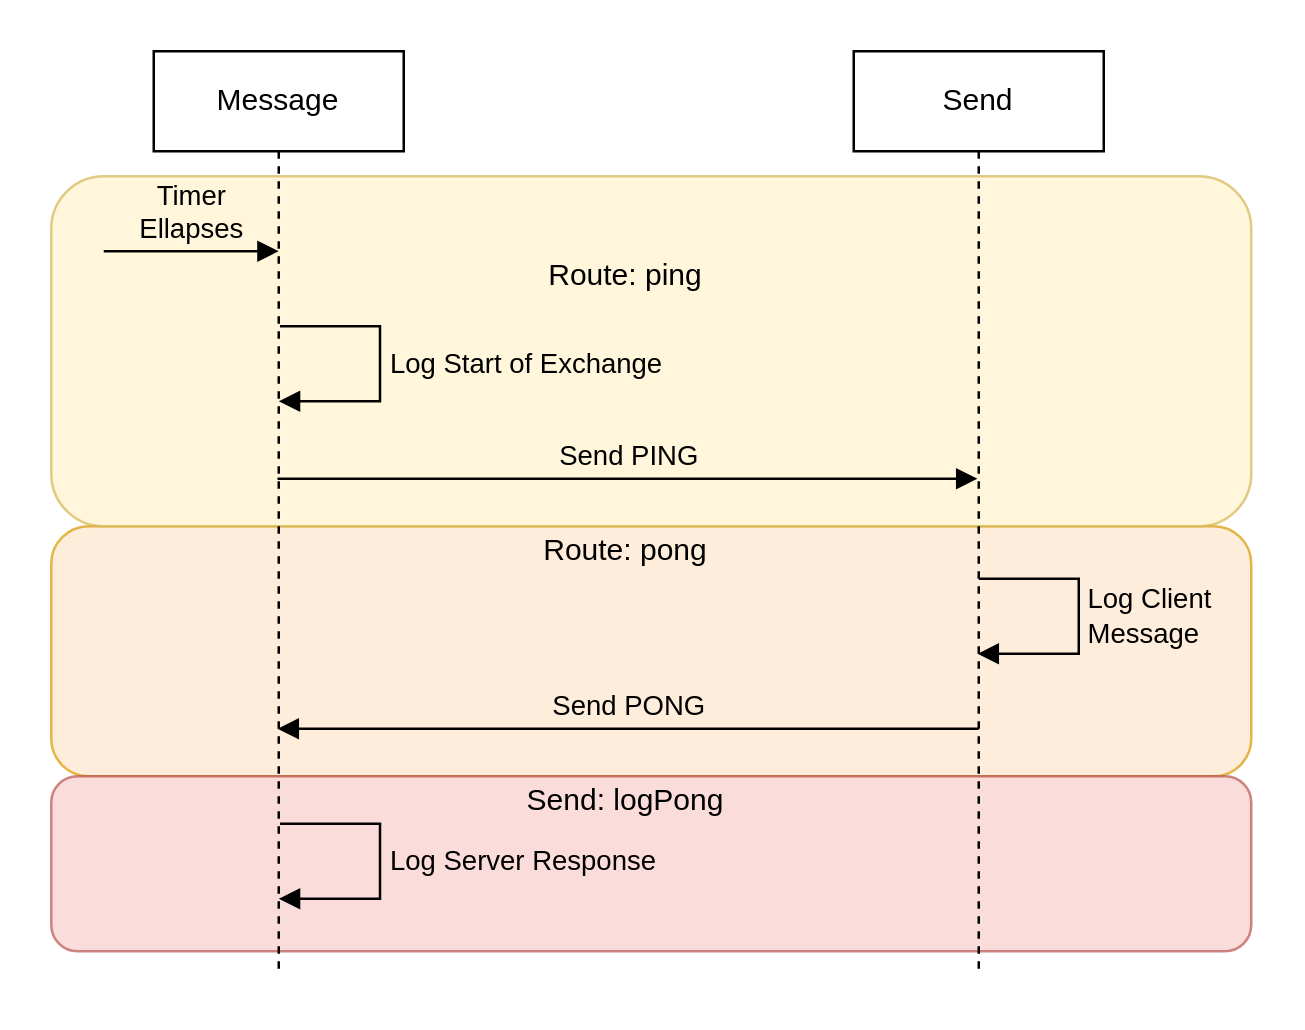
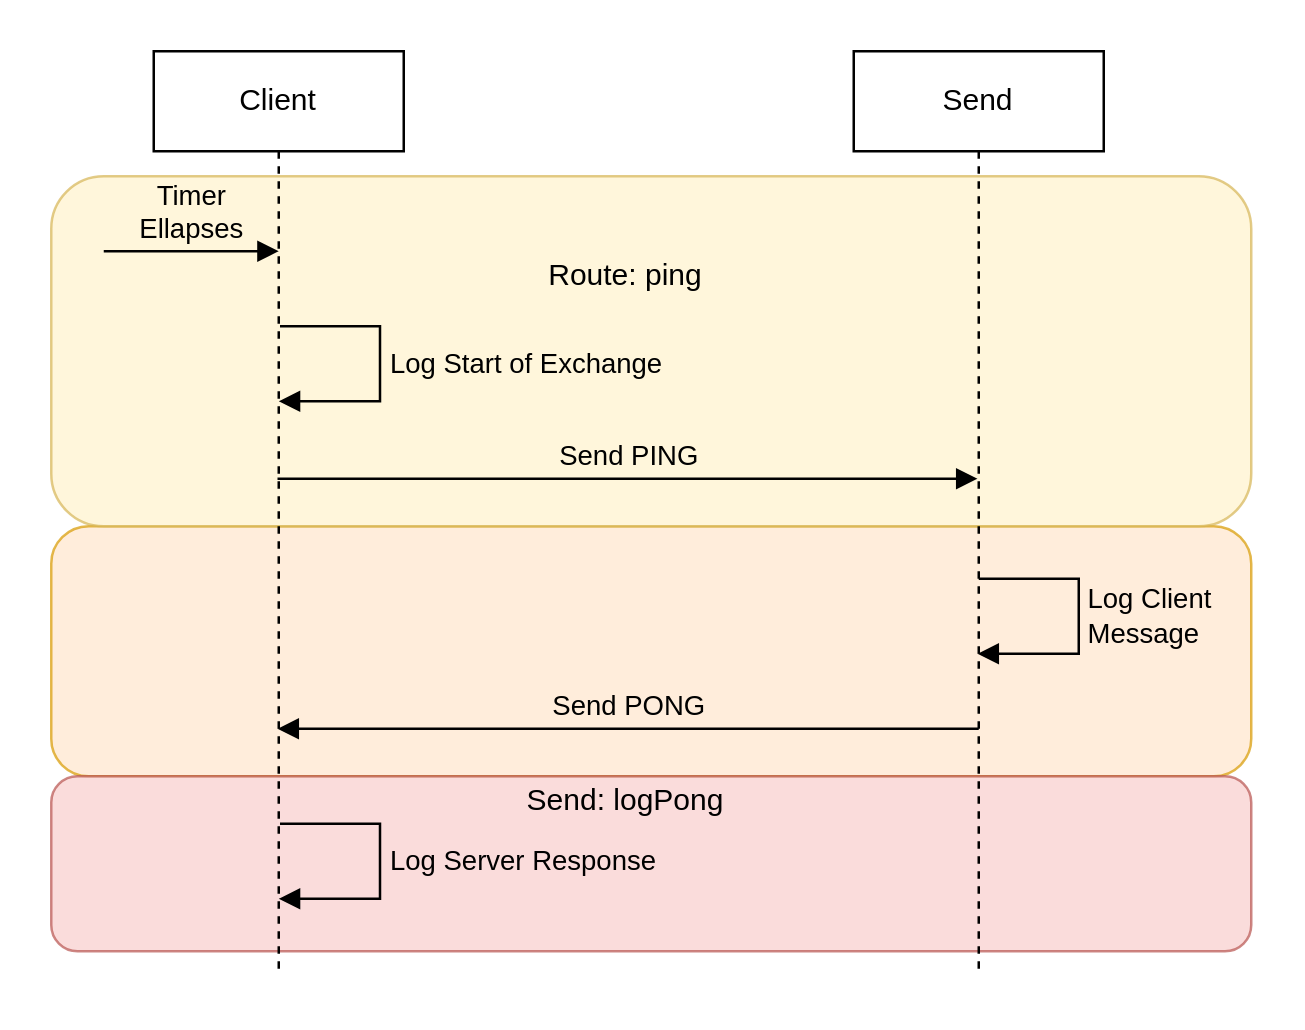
(279, 101) -> (279, 101)
(626, 551) -> none
